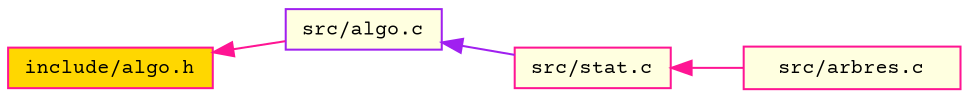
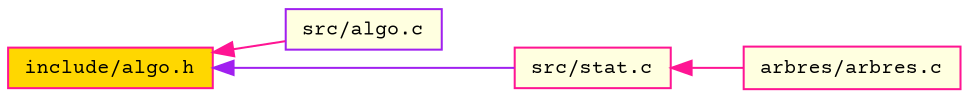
(488, 50) -> (374, 68)
(852, 68) -> (852, 68)
